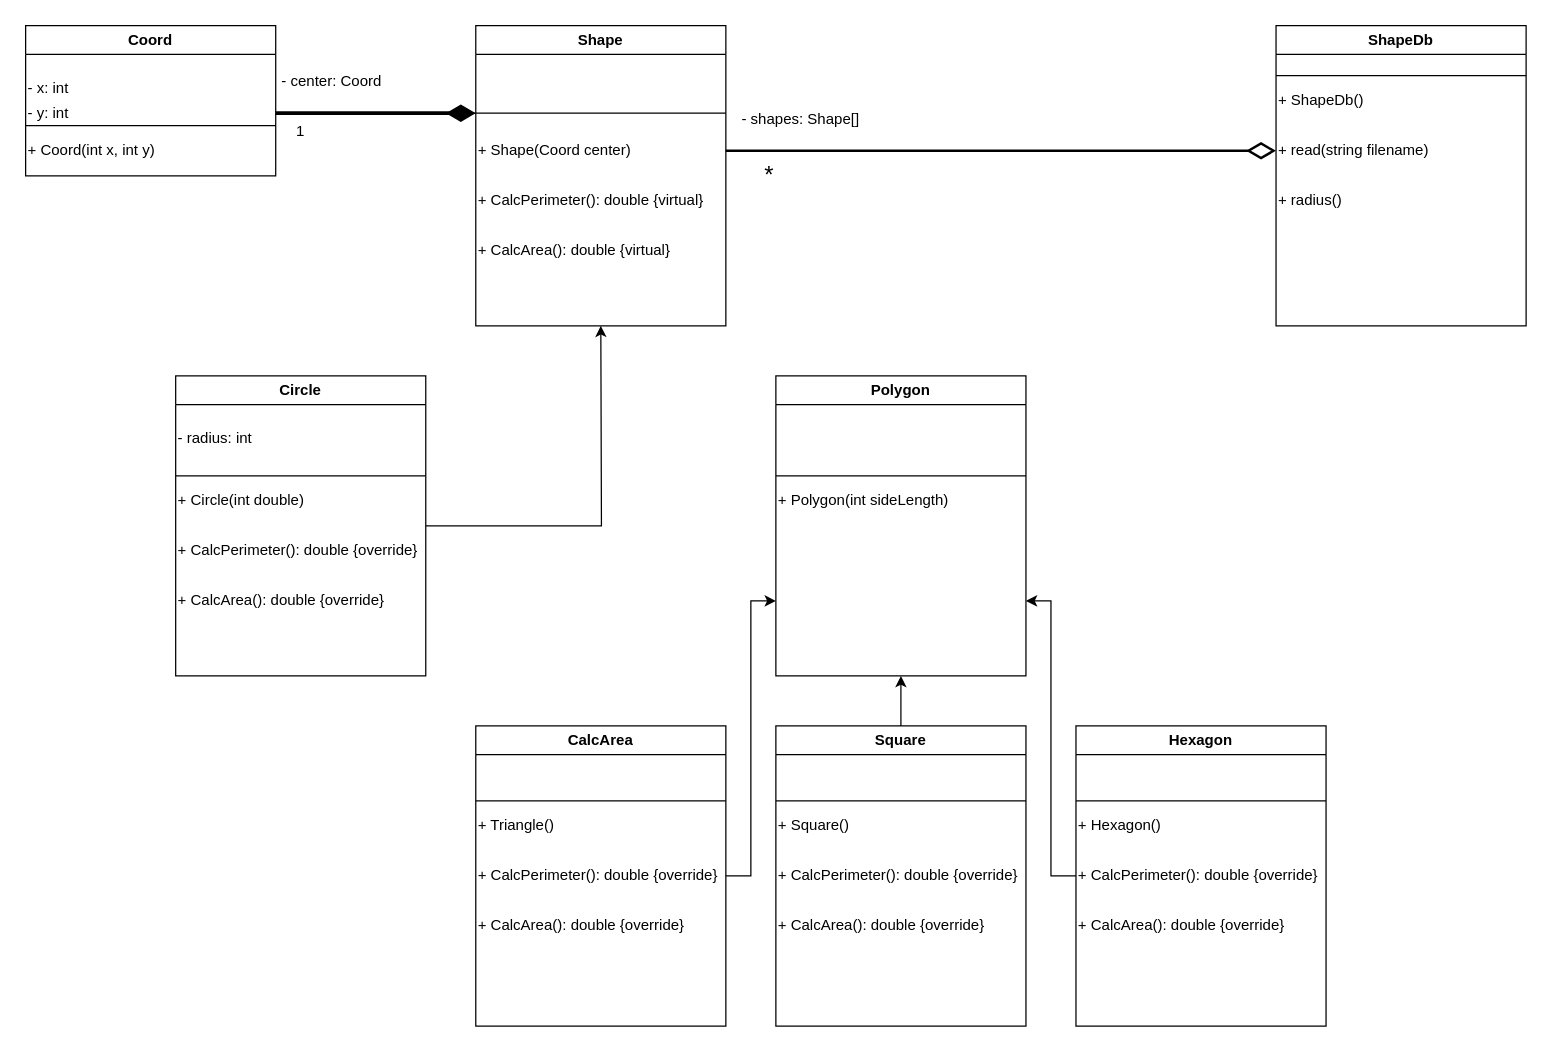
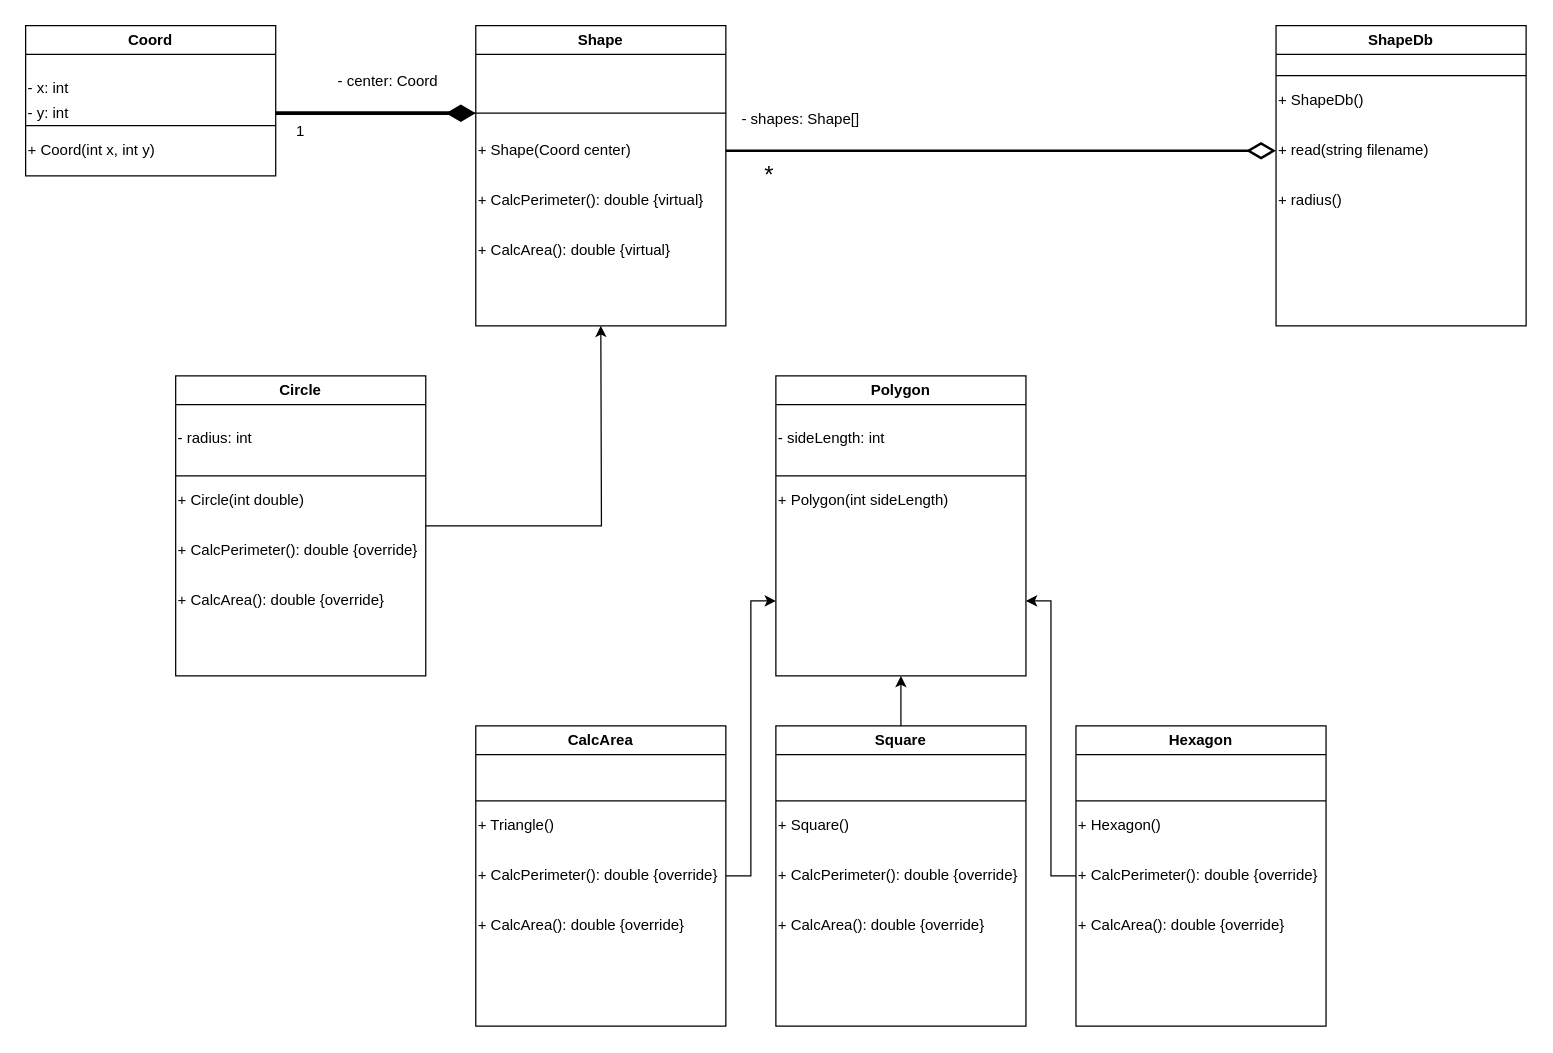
(332, 82) -> (388, 82)
none -> (901, 438)
